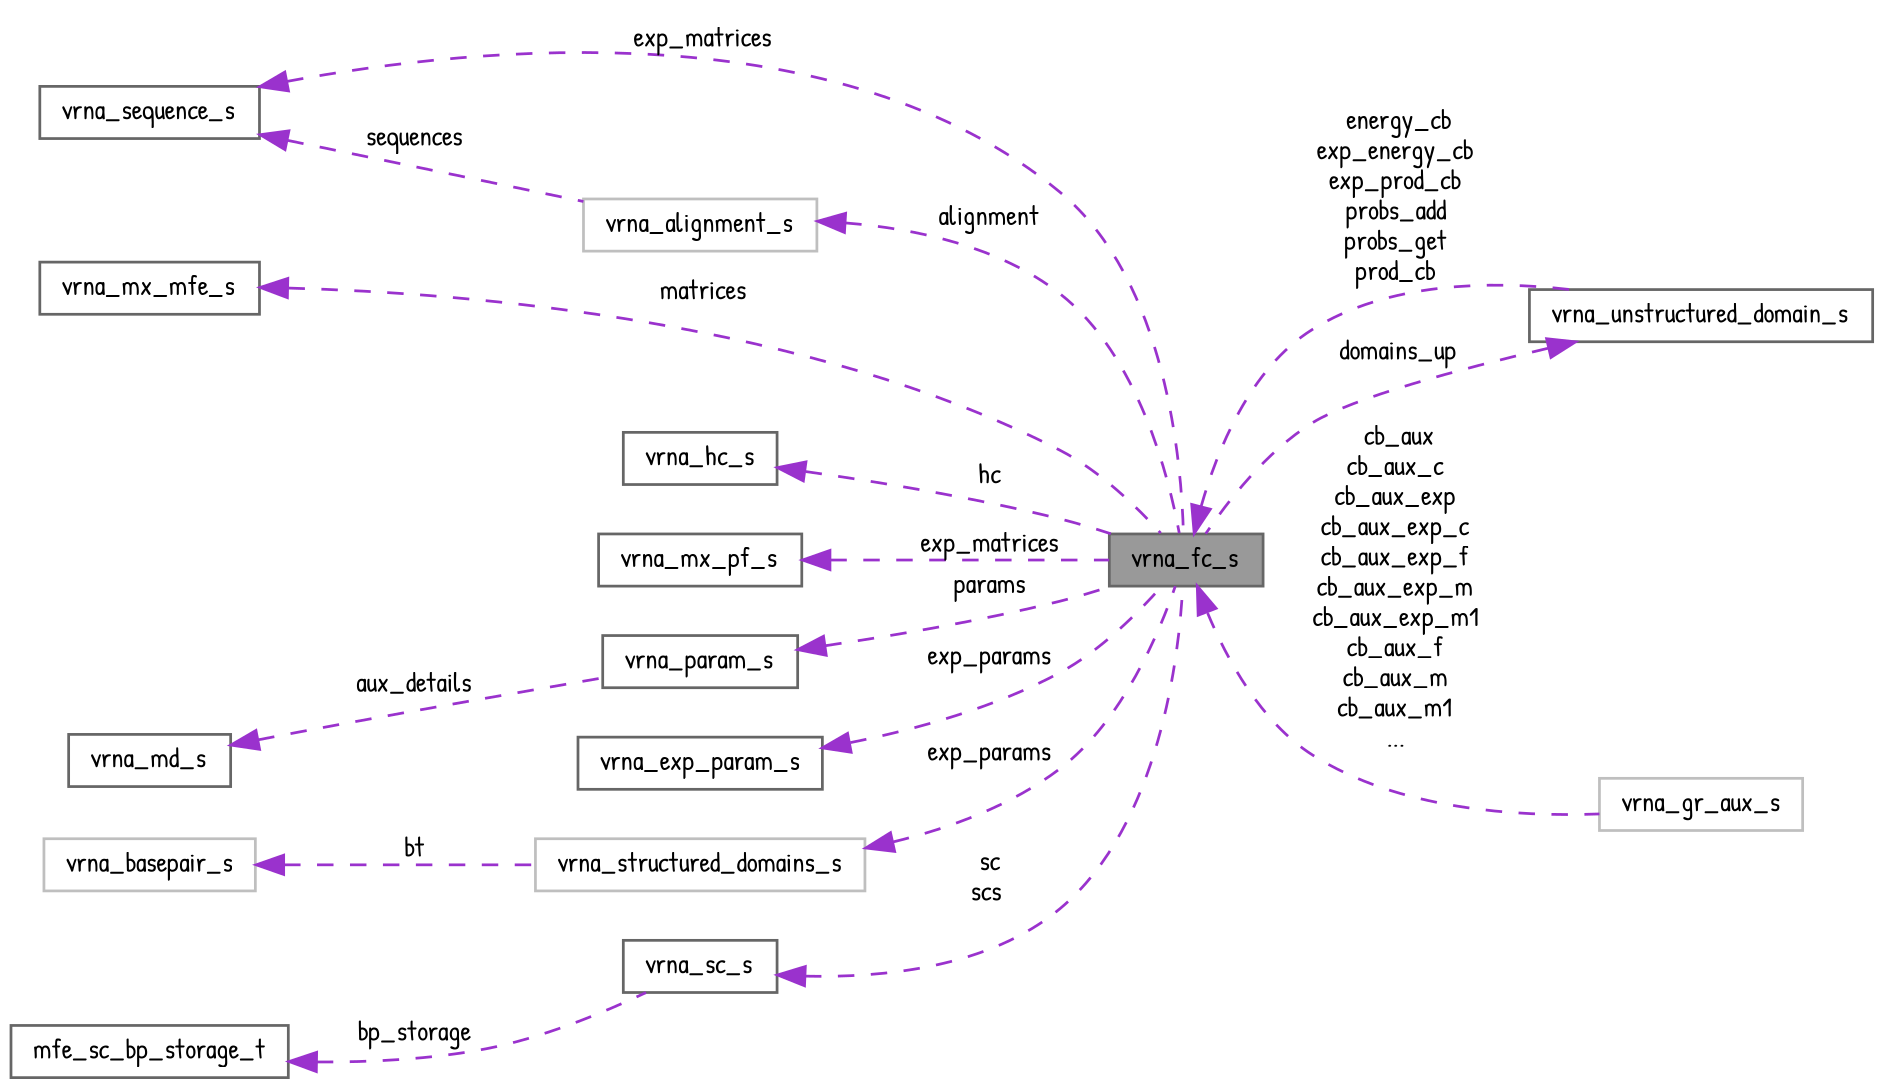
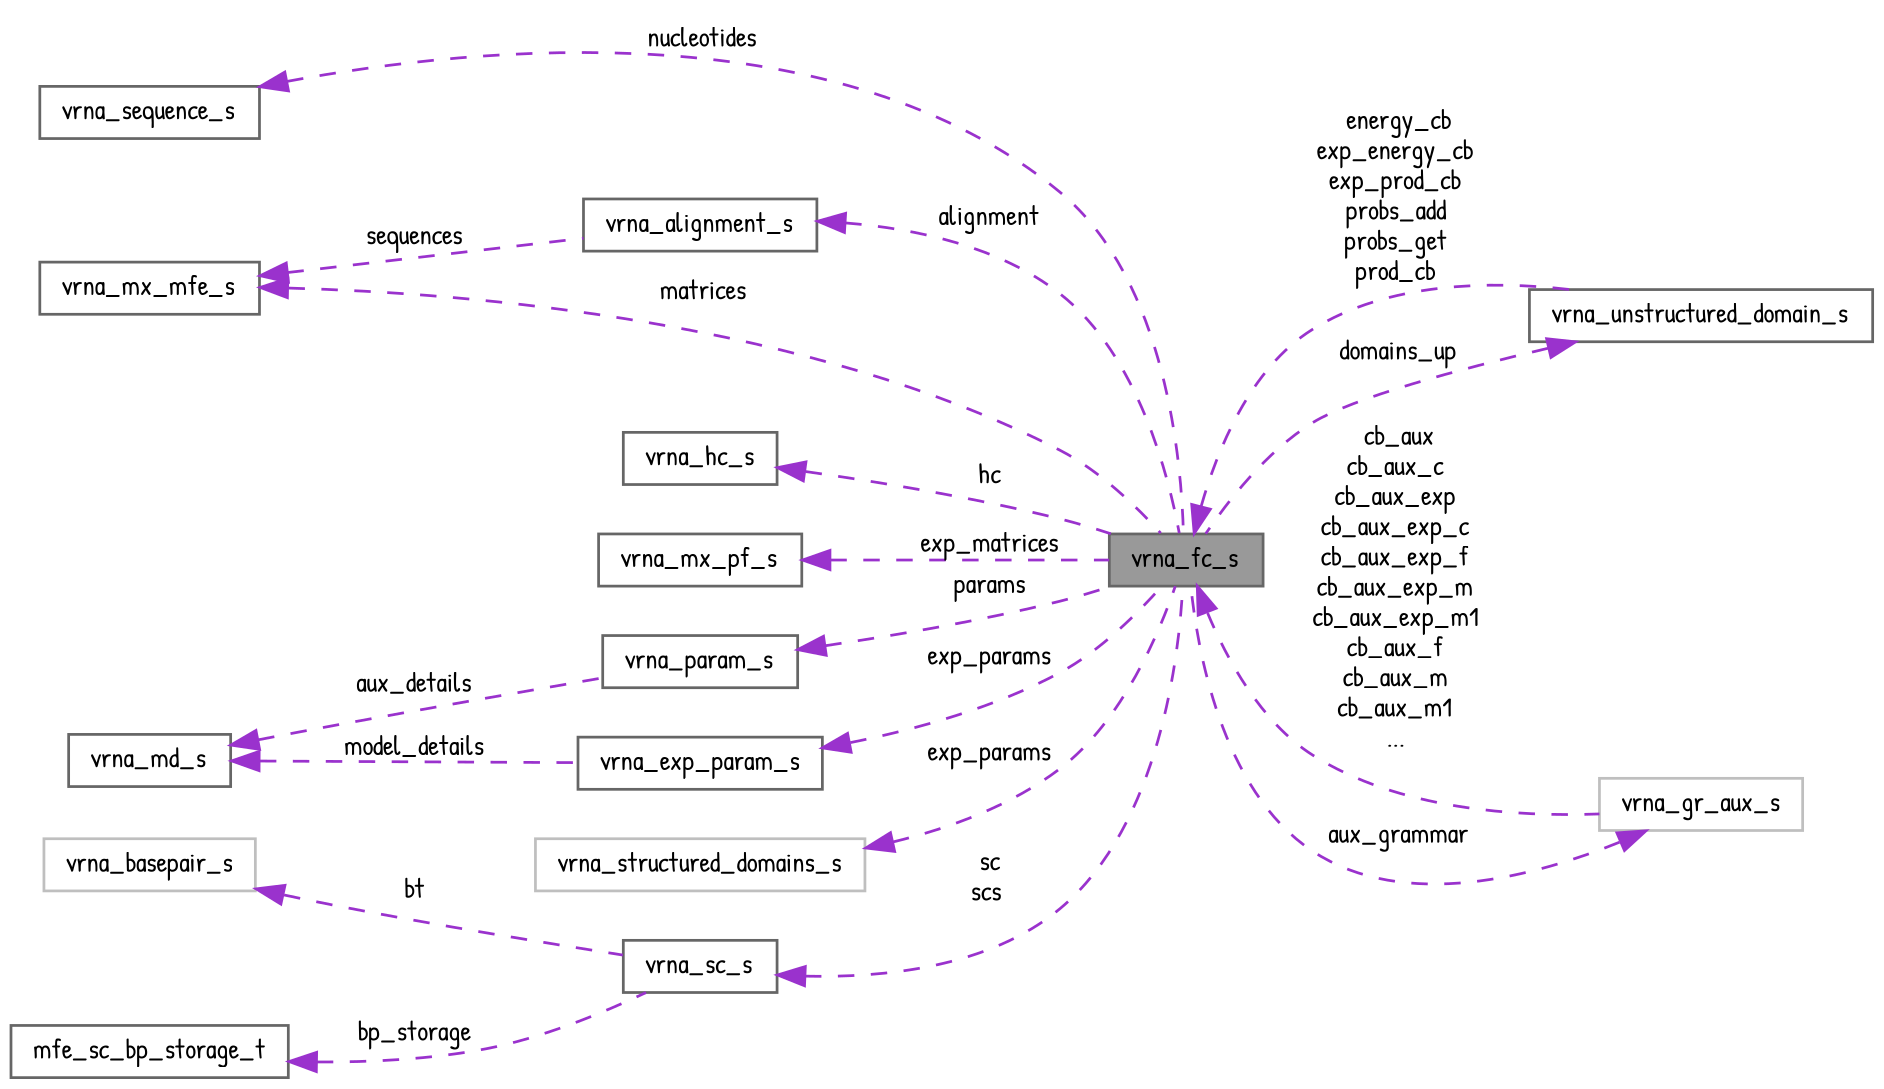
(700, 40) -> (700, 40)
(435, 171) -> (435, 255)
(700, 225) -> (700, 225)
none -> (419, 762)
none -> (1321, 855)
(410, 865) -> (453, 927)
